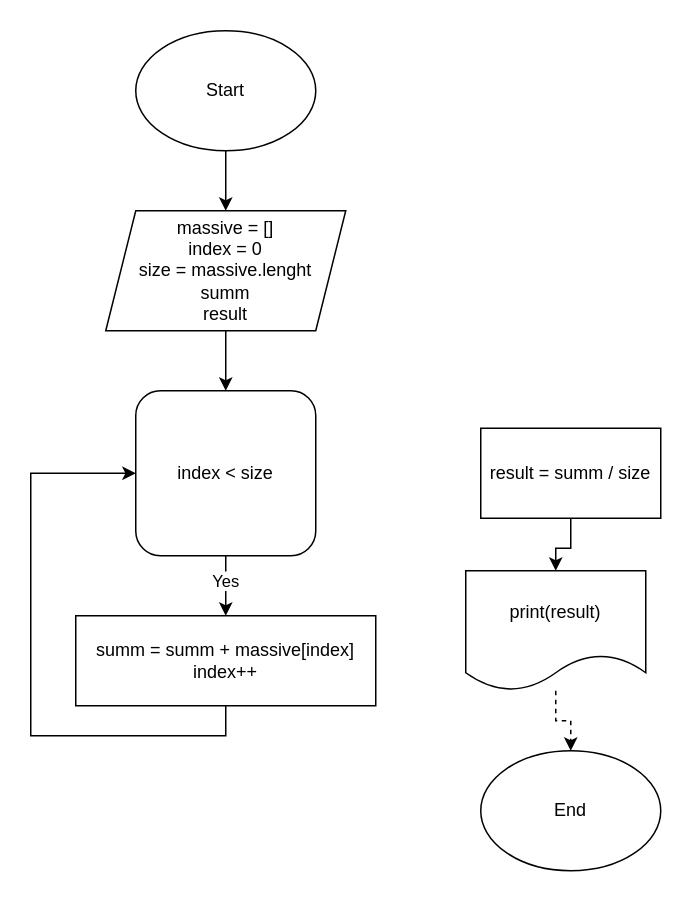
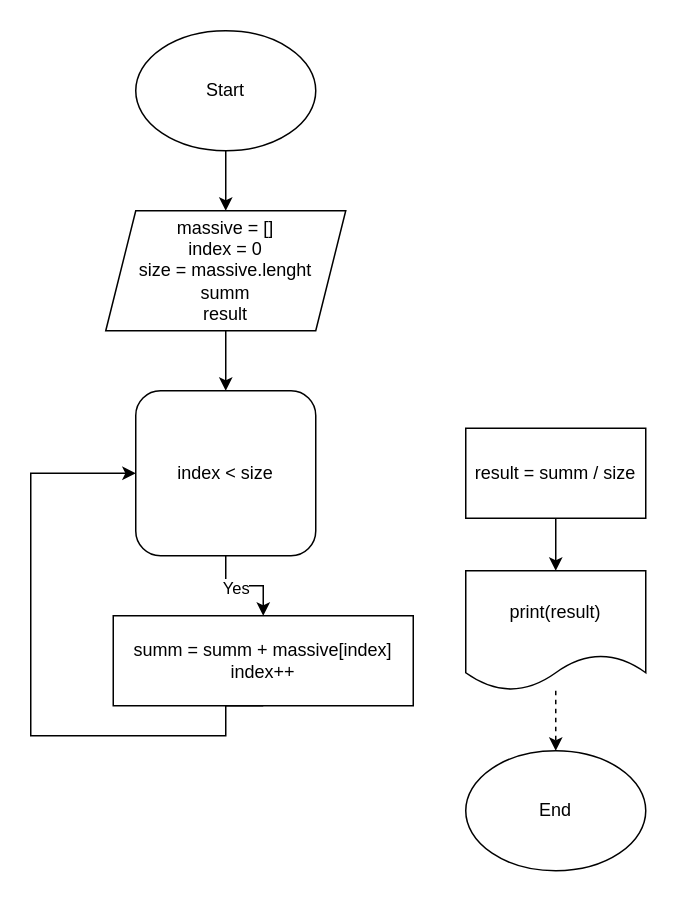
(571, 473) -> (556, 473)
(226, 661) -> (263, 661)
(571, 811) -> (556, 811)
